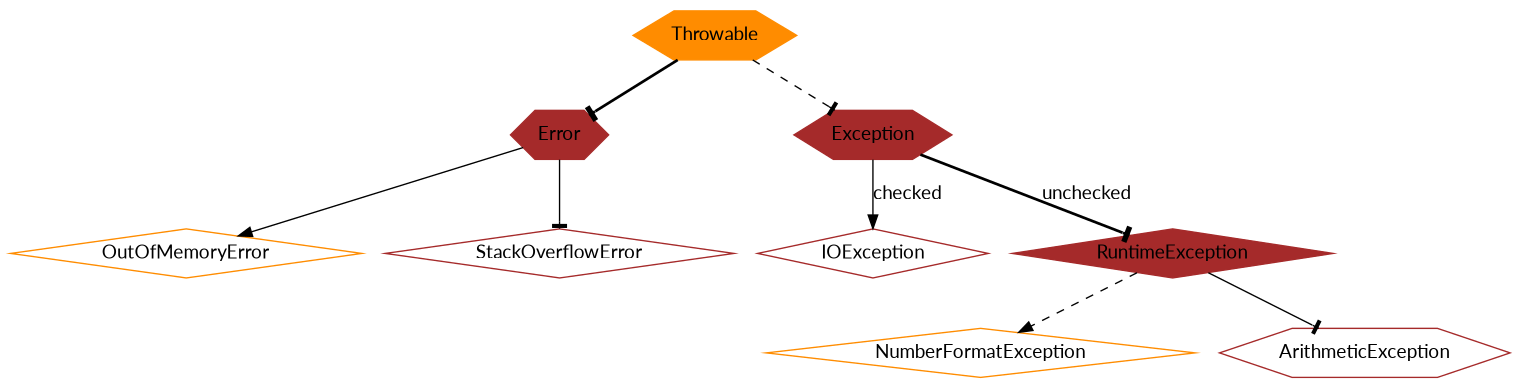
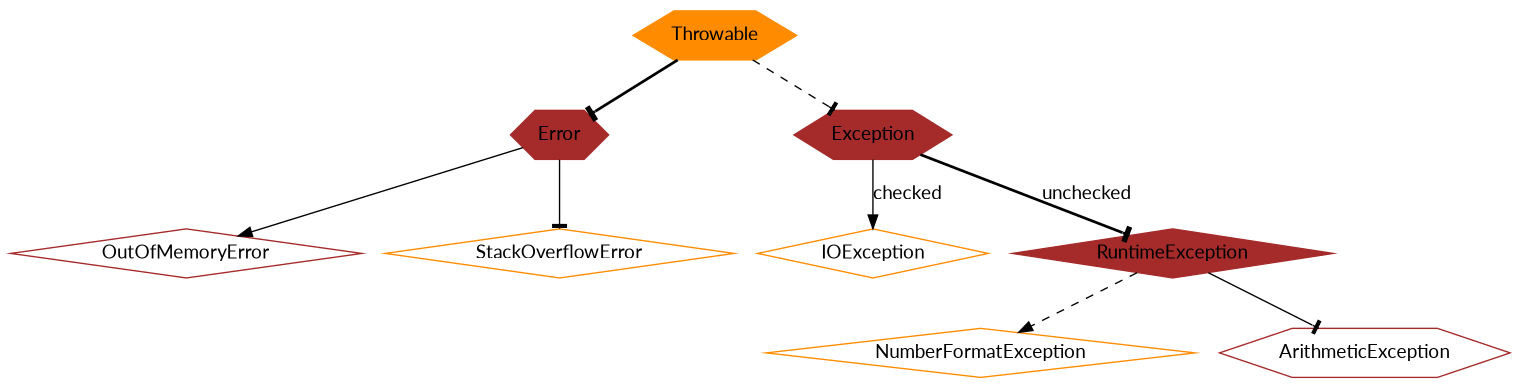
(186, 253) -> (186, 253)
(560, 253) -> (560, 253)
(873, 253) -> (873, 253)
